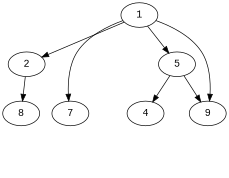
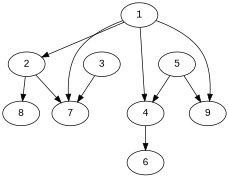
(156, 37) -> (142, 61)
none -> (102, 64)
none -> (46, 86)
none -> (146, 163)
